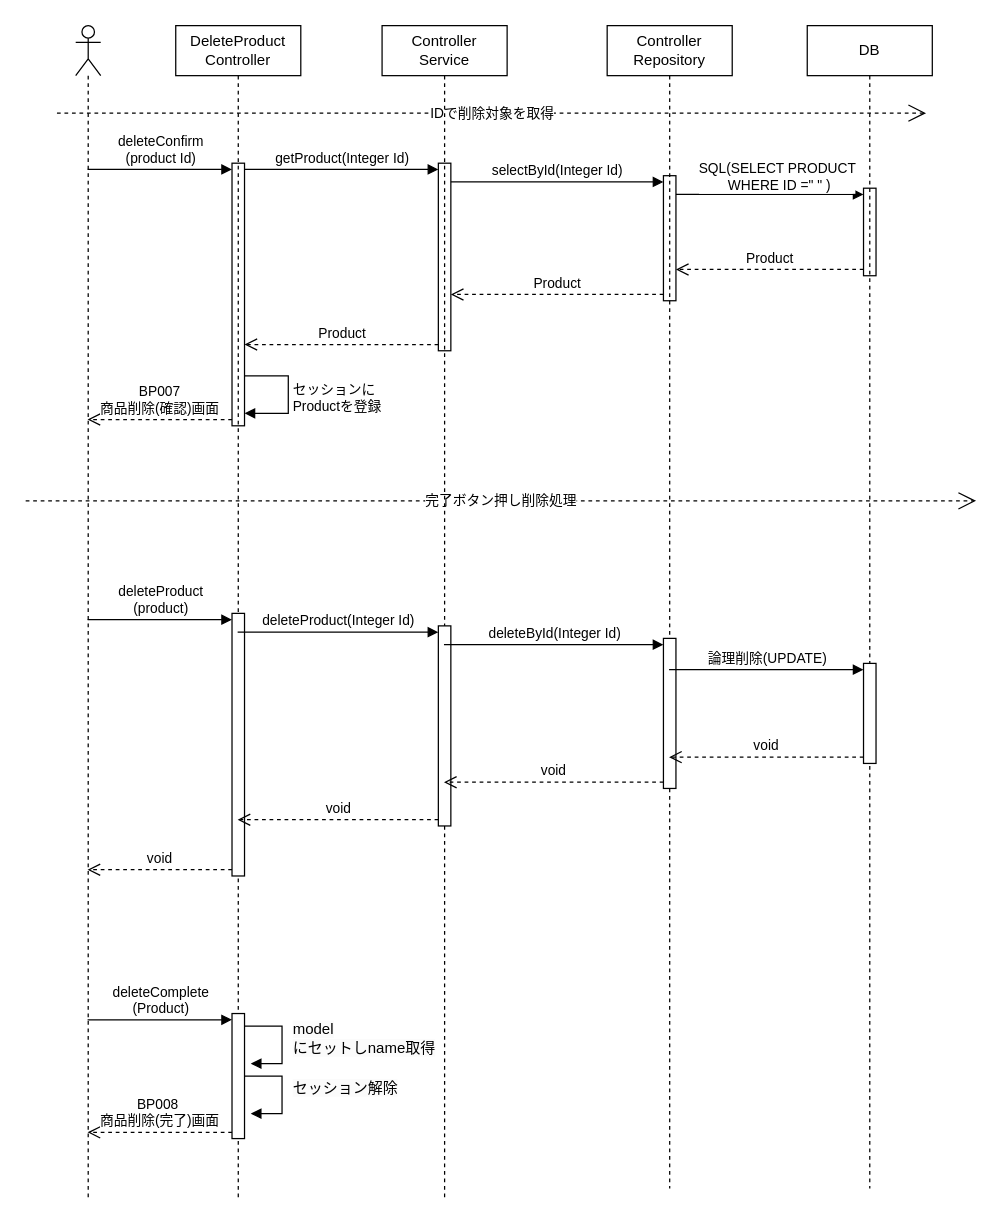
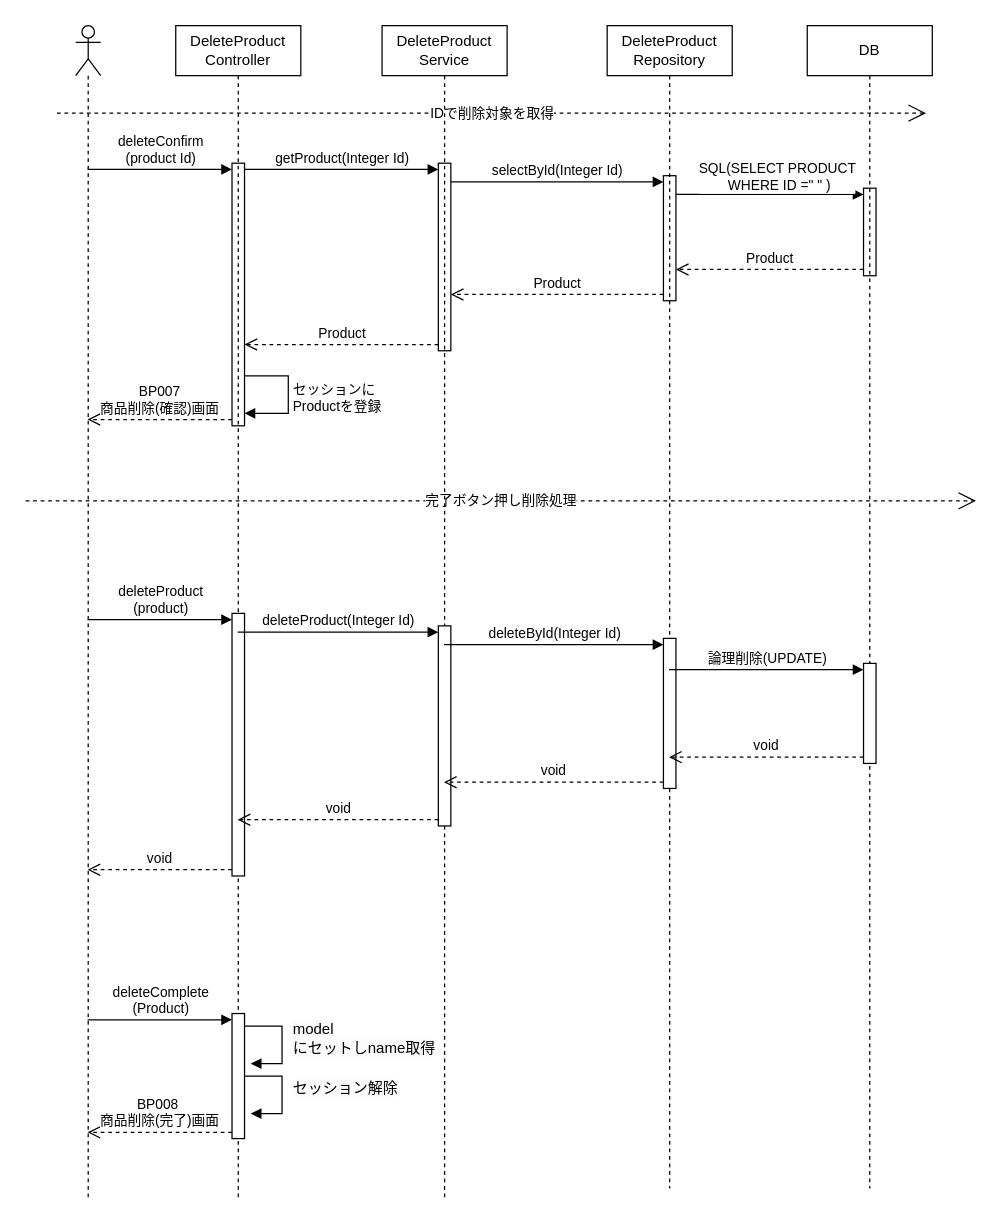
(444, 51) -> (444, 51)
(669, 51) -> (669, 51)
